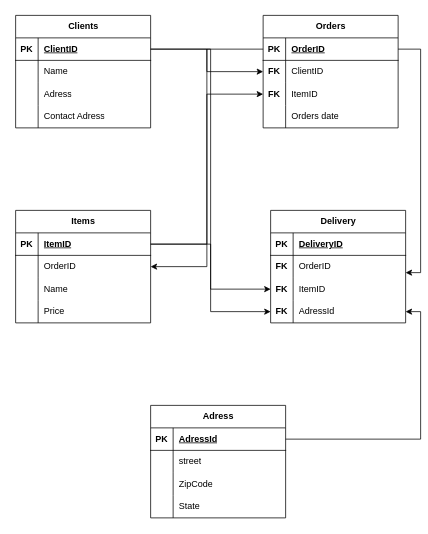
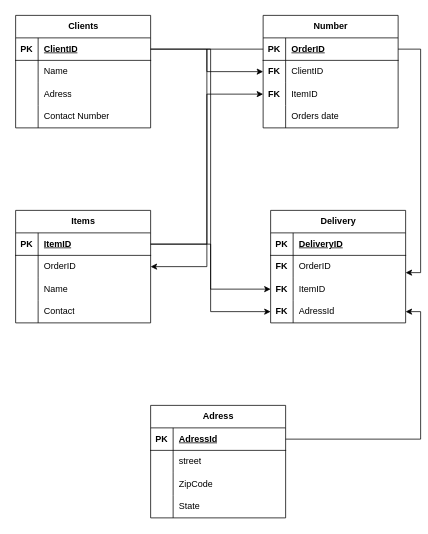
(331, 27) -> (331, 27)
(78, 117) -> (78, 117)
(55, 312) -> (62, 312)
